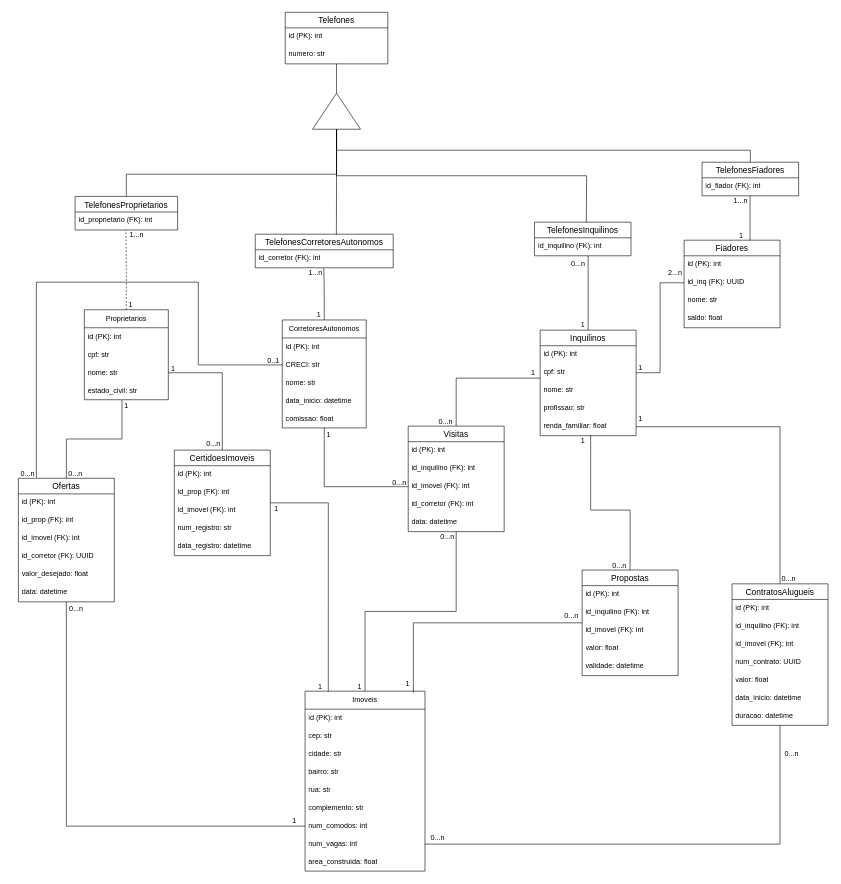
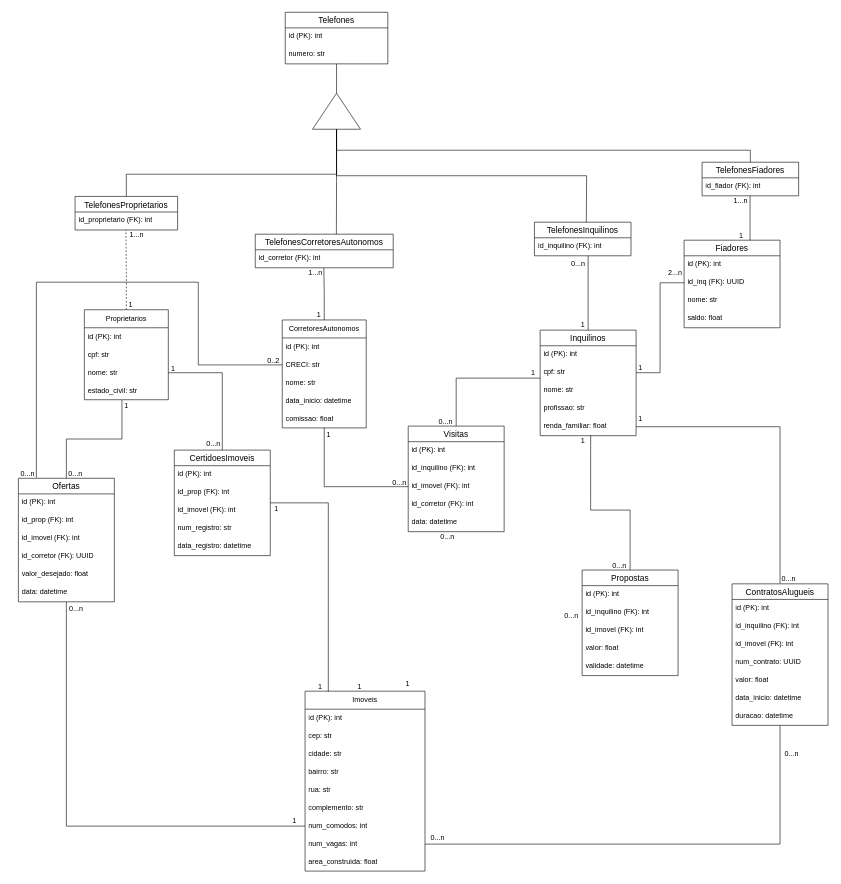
(274, 362) -> (274, 362)
(449, 612) -> none
(462, 623) -> none
